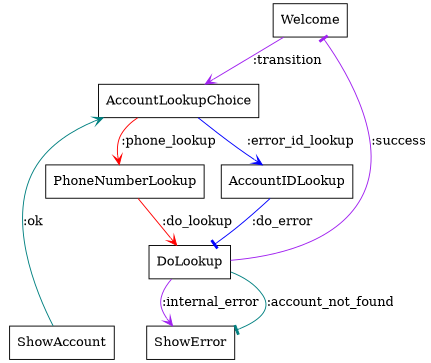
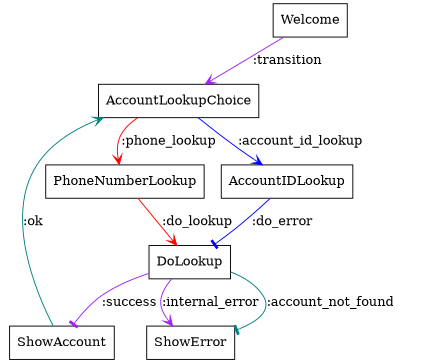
(300, 141) -> (300, 141)
(365, 189) -> (108, 292)
